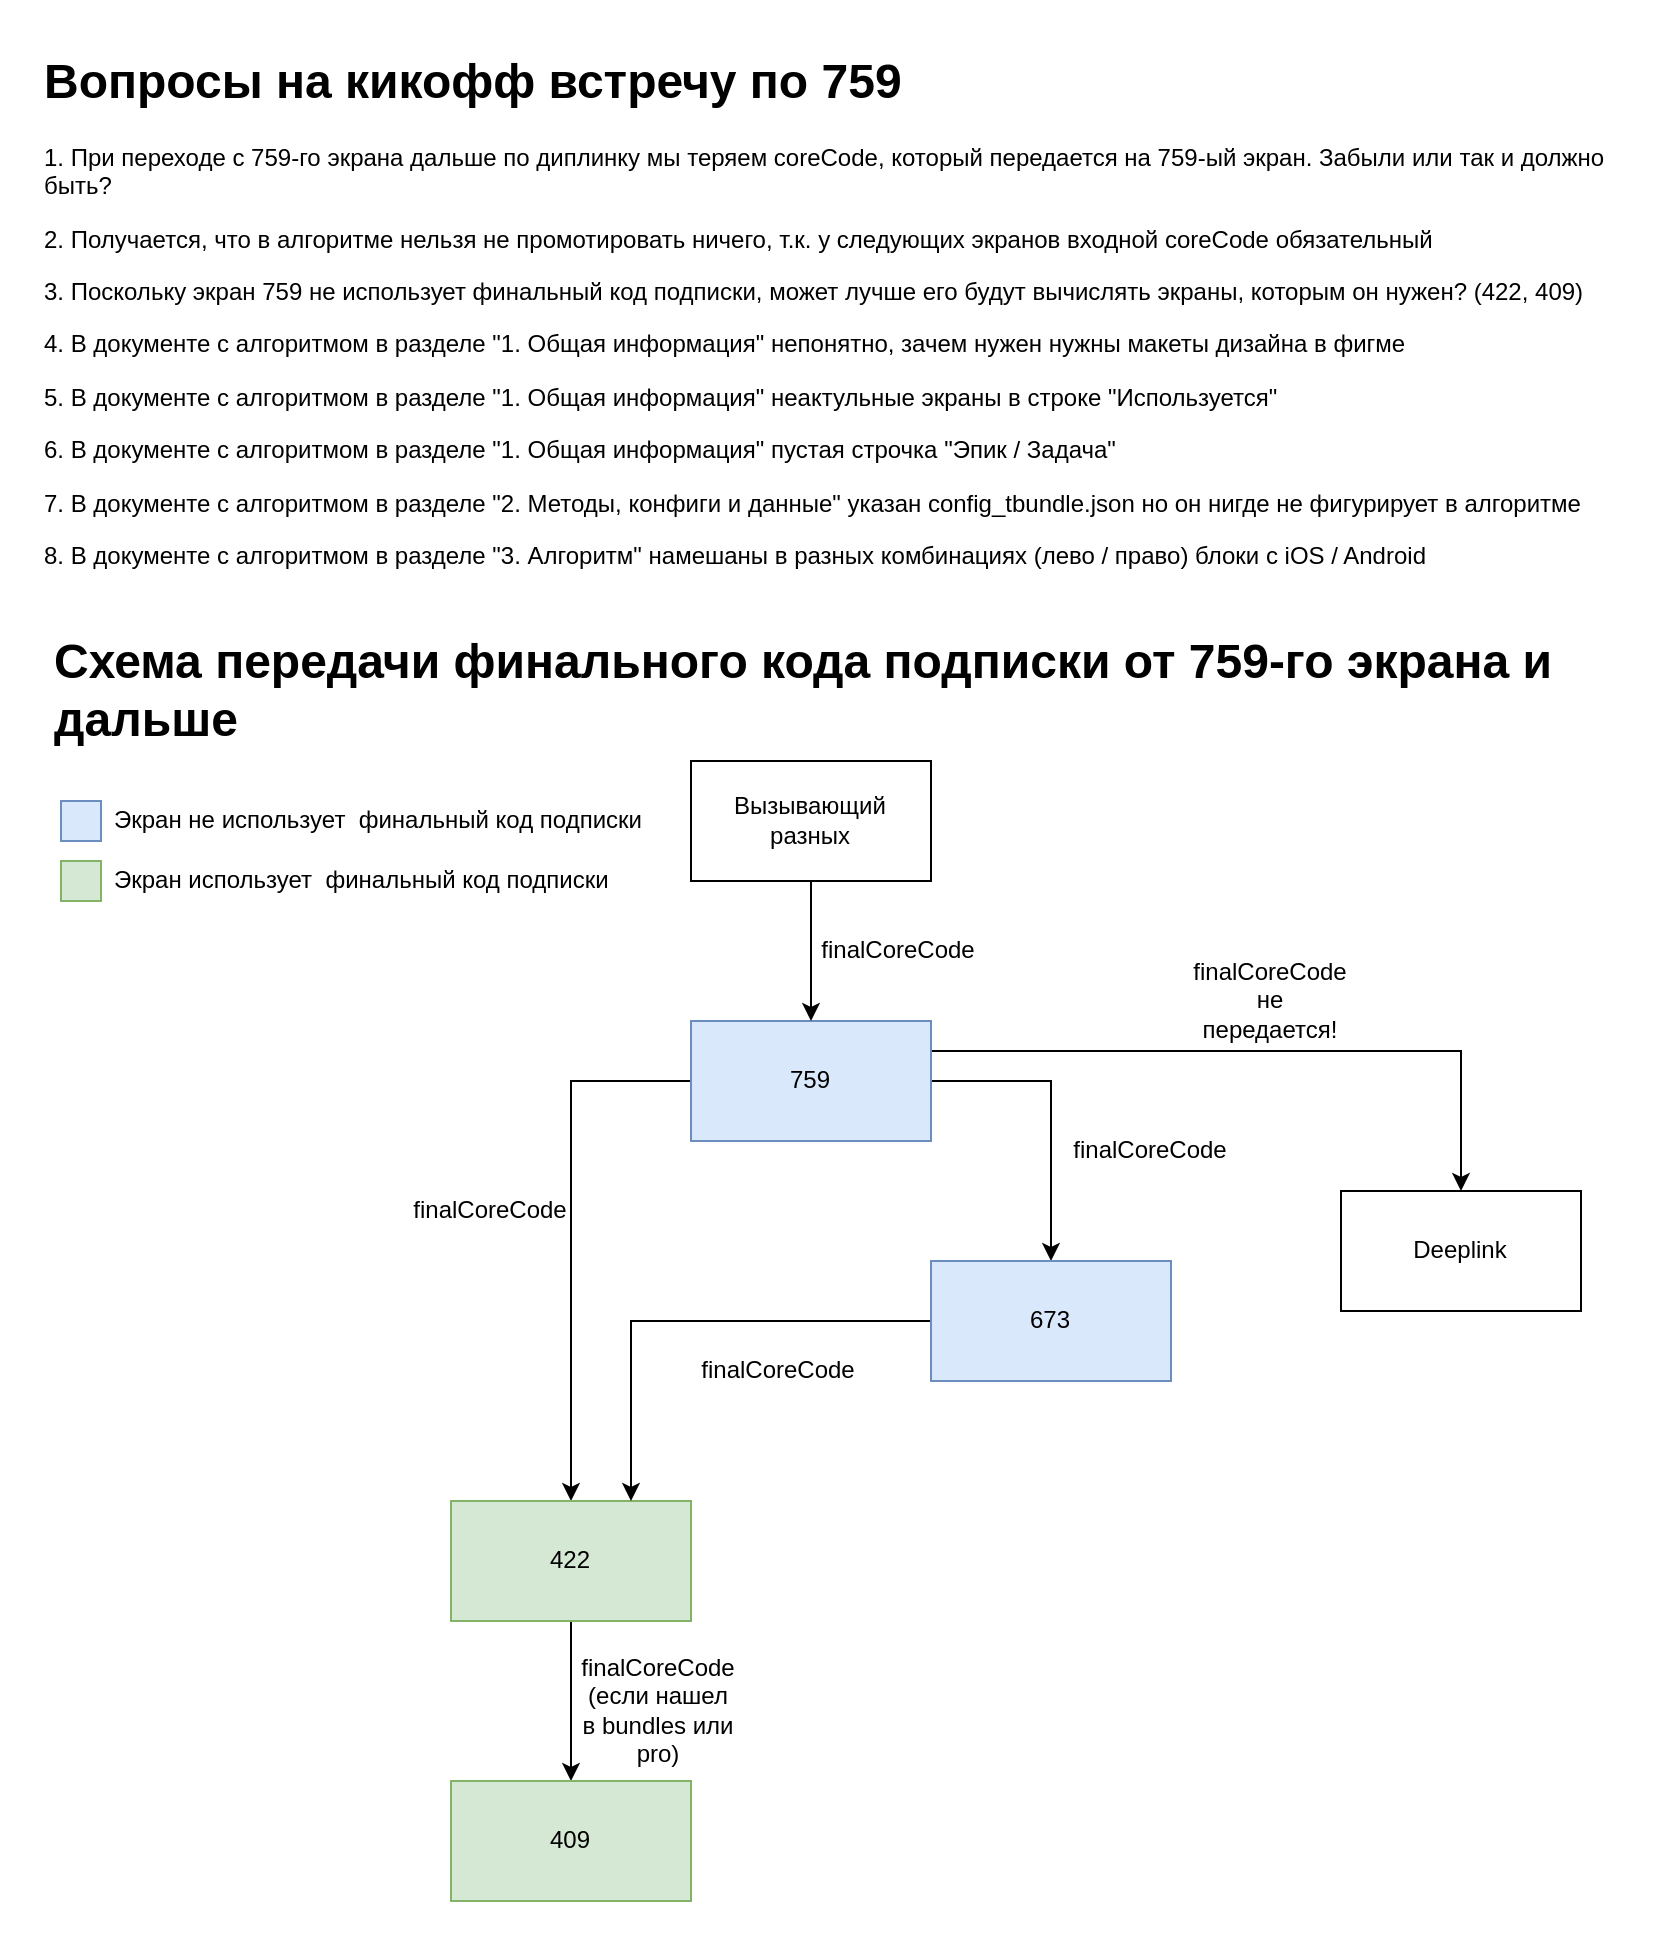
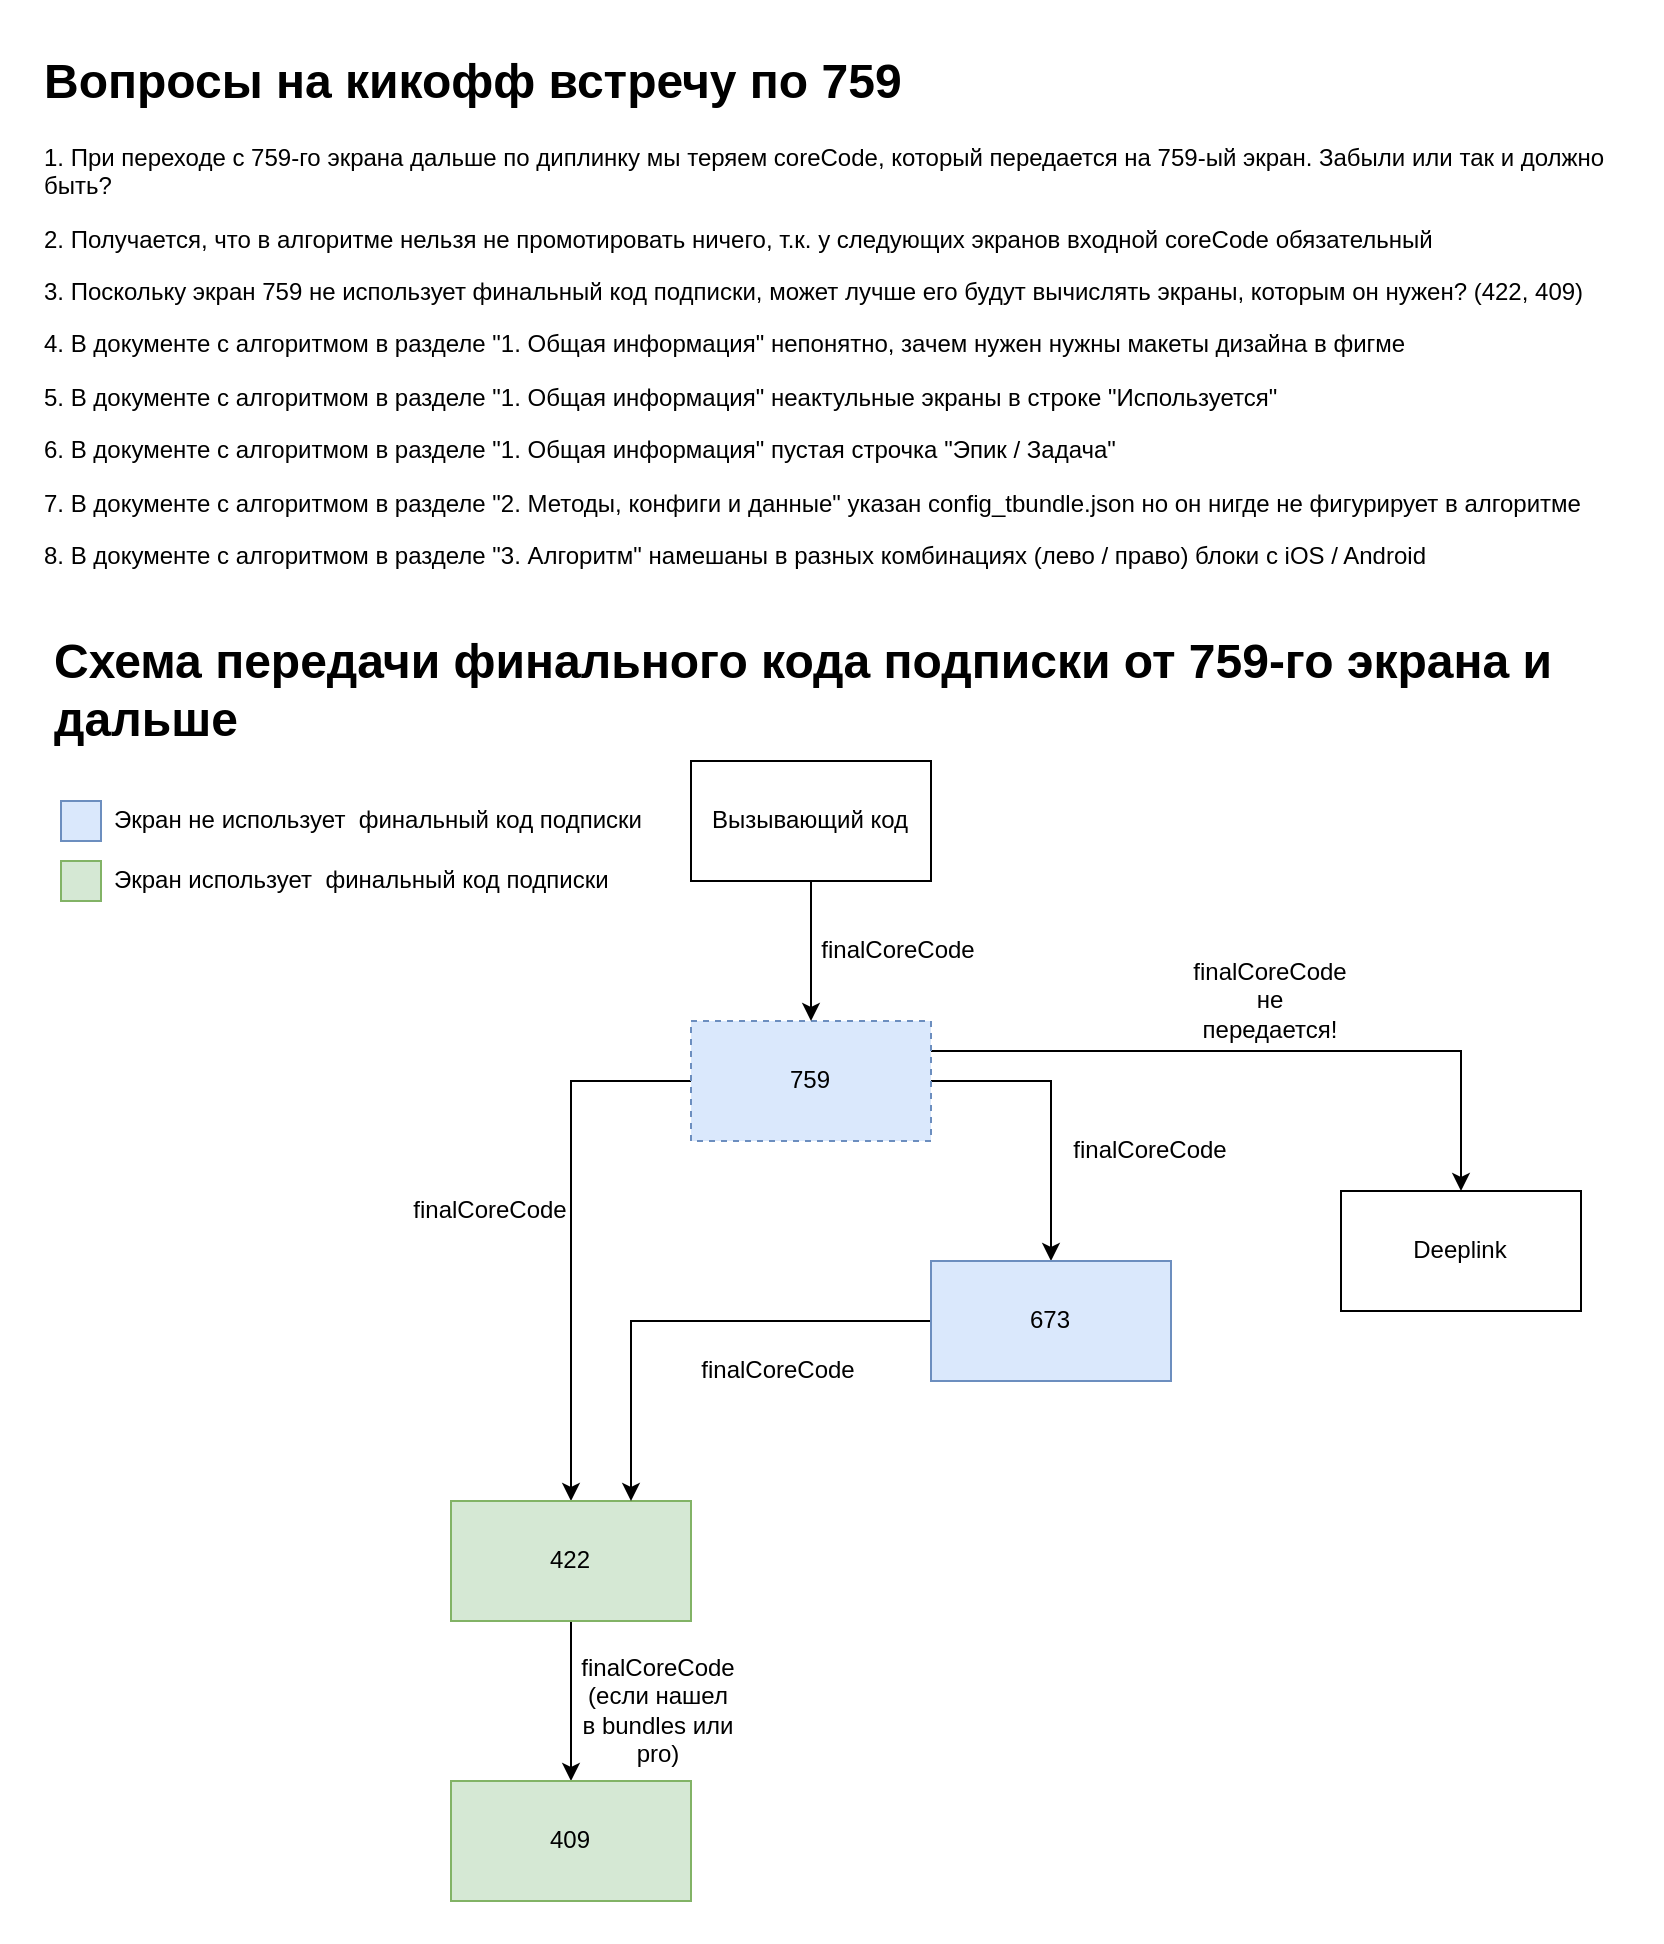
(811, 821) -> (811, 821)
(811, 1081) -> (811, 1081)
